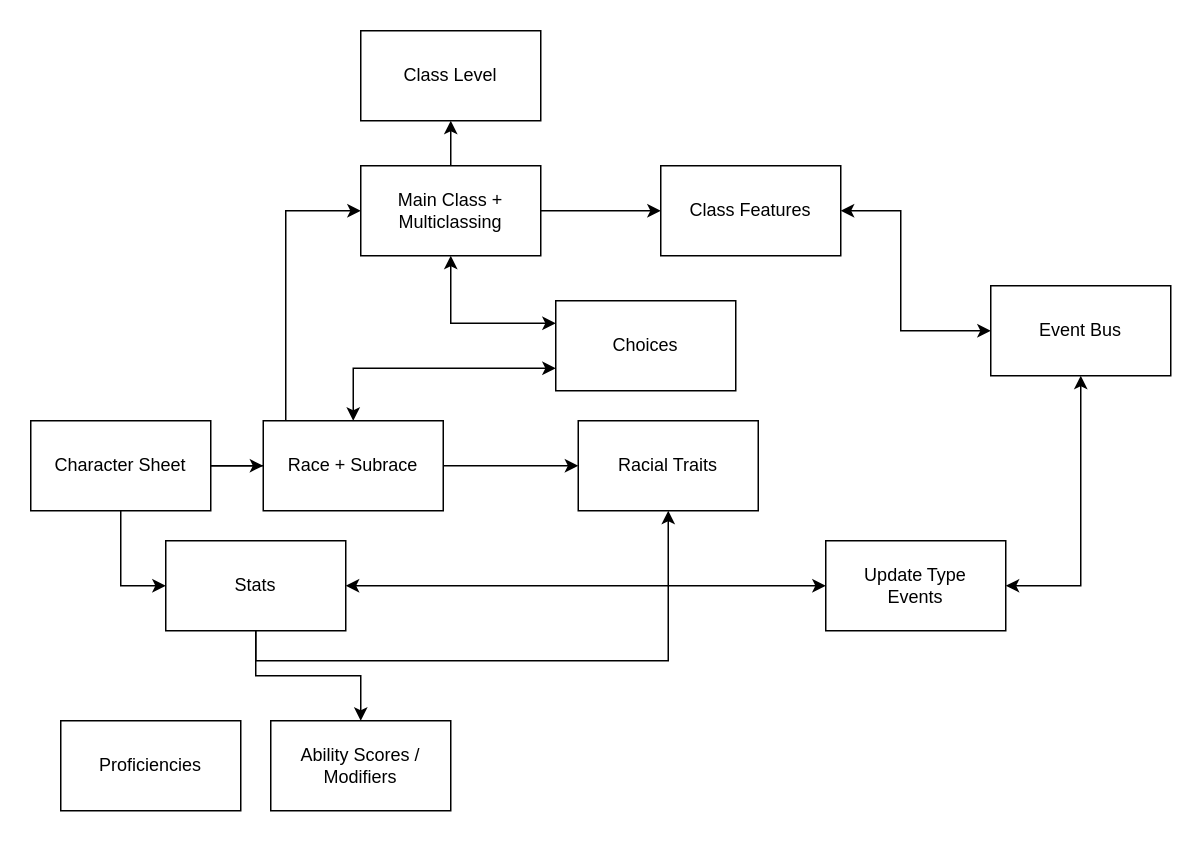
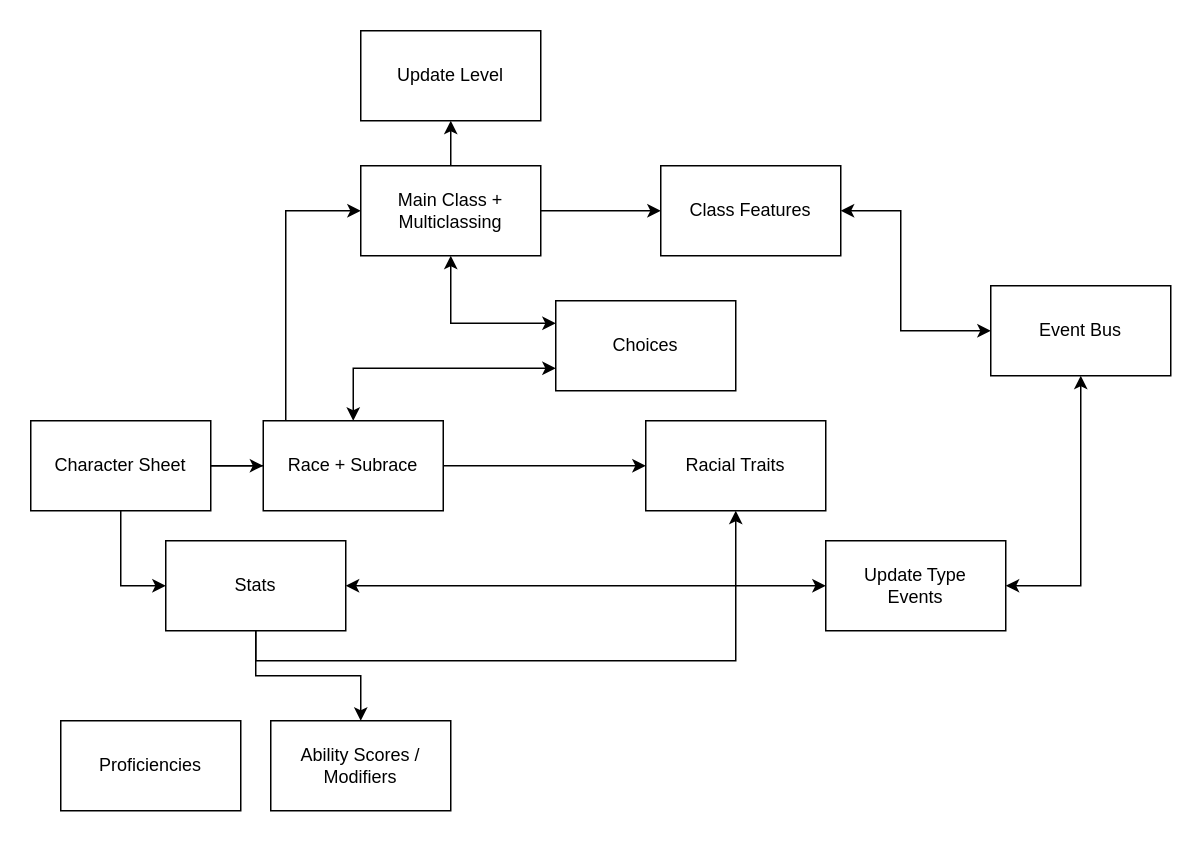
(451, 76) -> (451, 76)
(668, 466) -> (736, 466)
